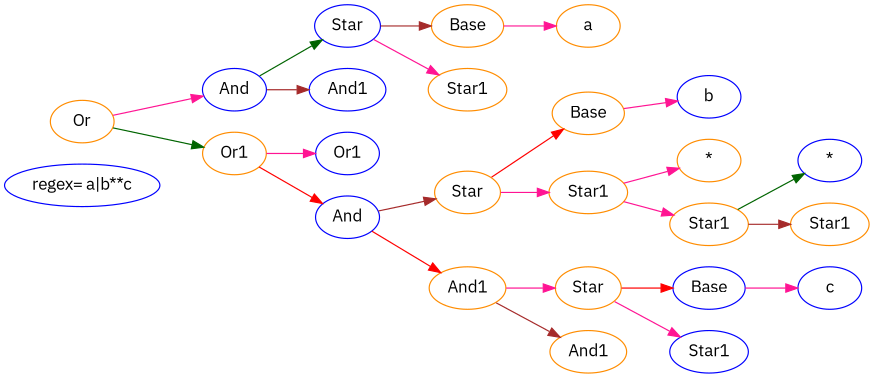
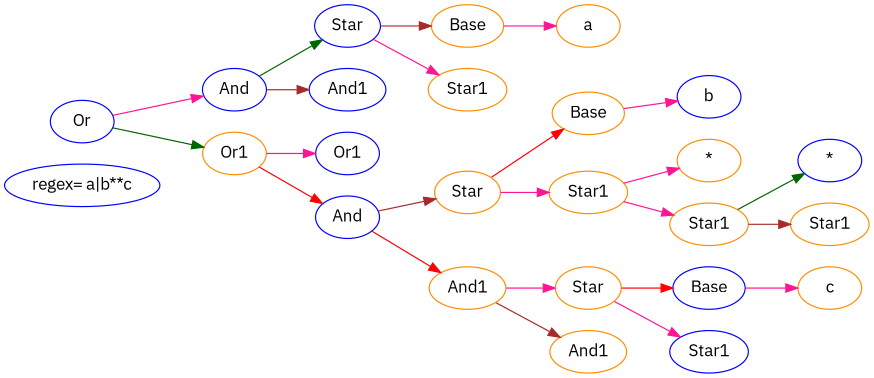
(82, 122) -> (82, 122)
(830, 288) -> (830, 288)
